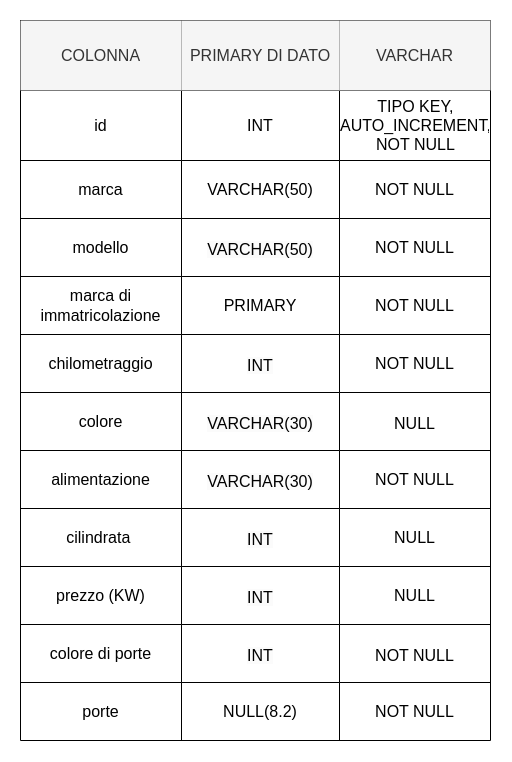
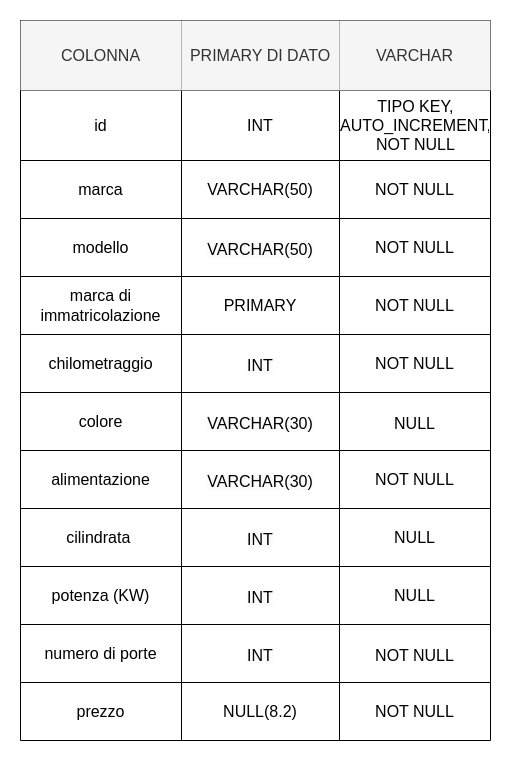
(101, 596) -> (101, 596)
(101, 654) -> (101, 654)
(101, 712) -> (101, 712)
